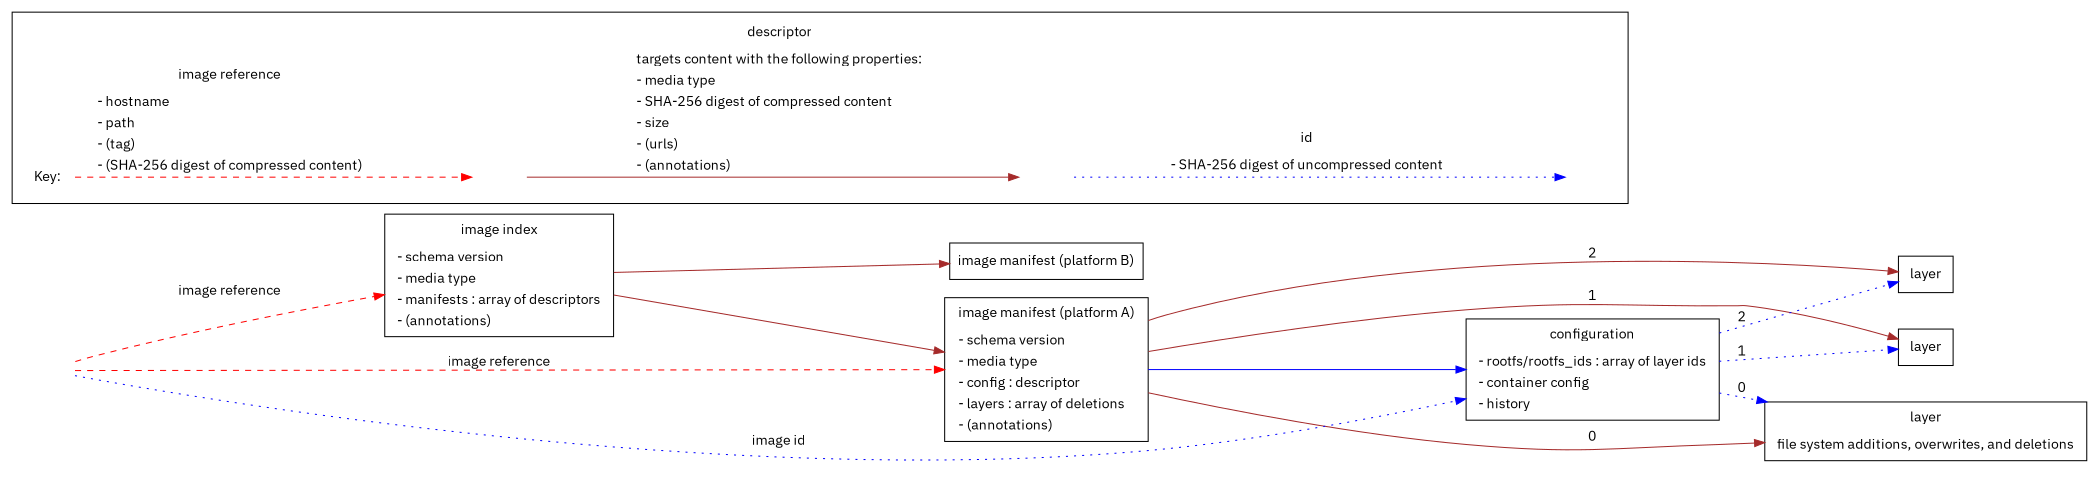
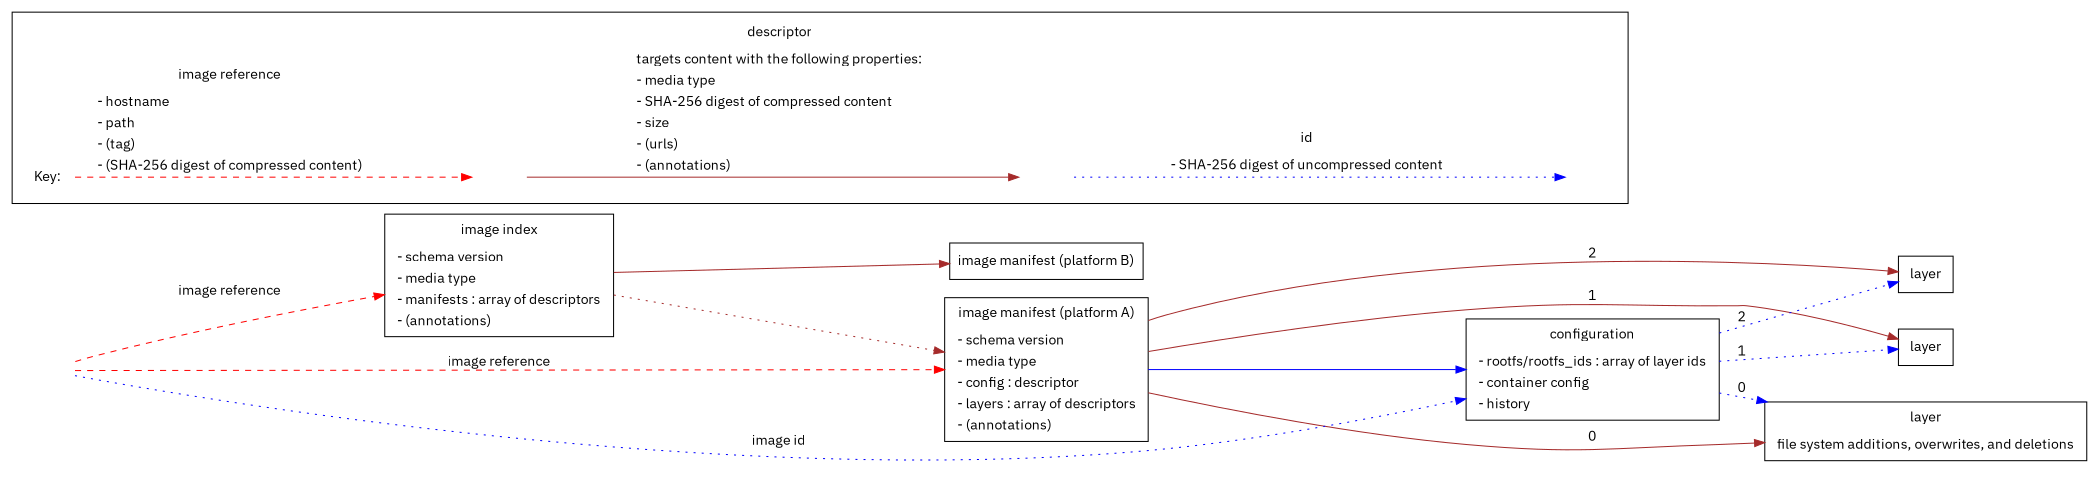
(774, 323) -> (774, 323)
(1042, 404) -> (1047, 404)
